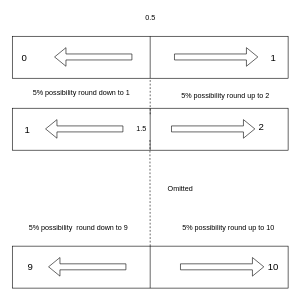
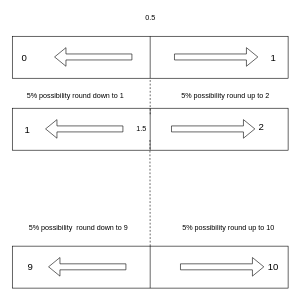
(81, 93) -> (75, 96)
(180, 189) -> none
